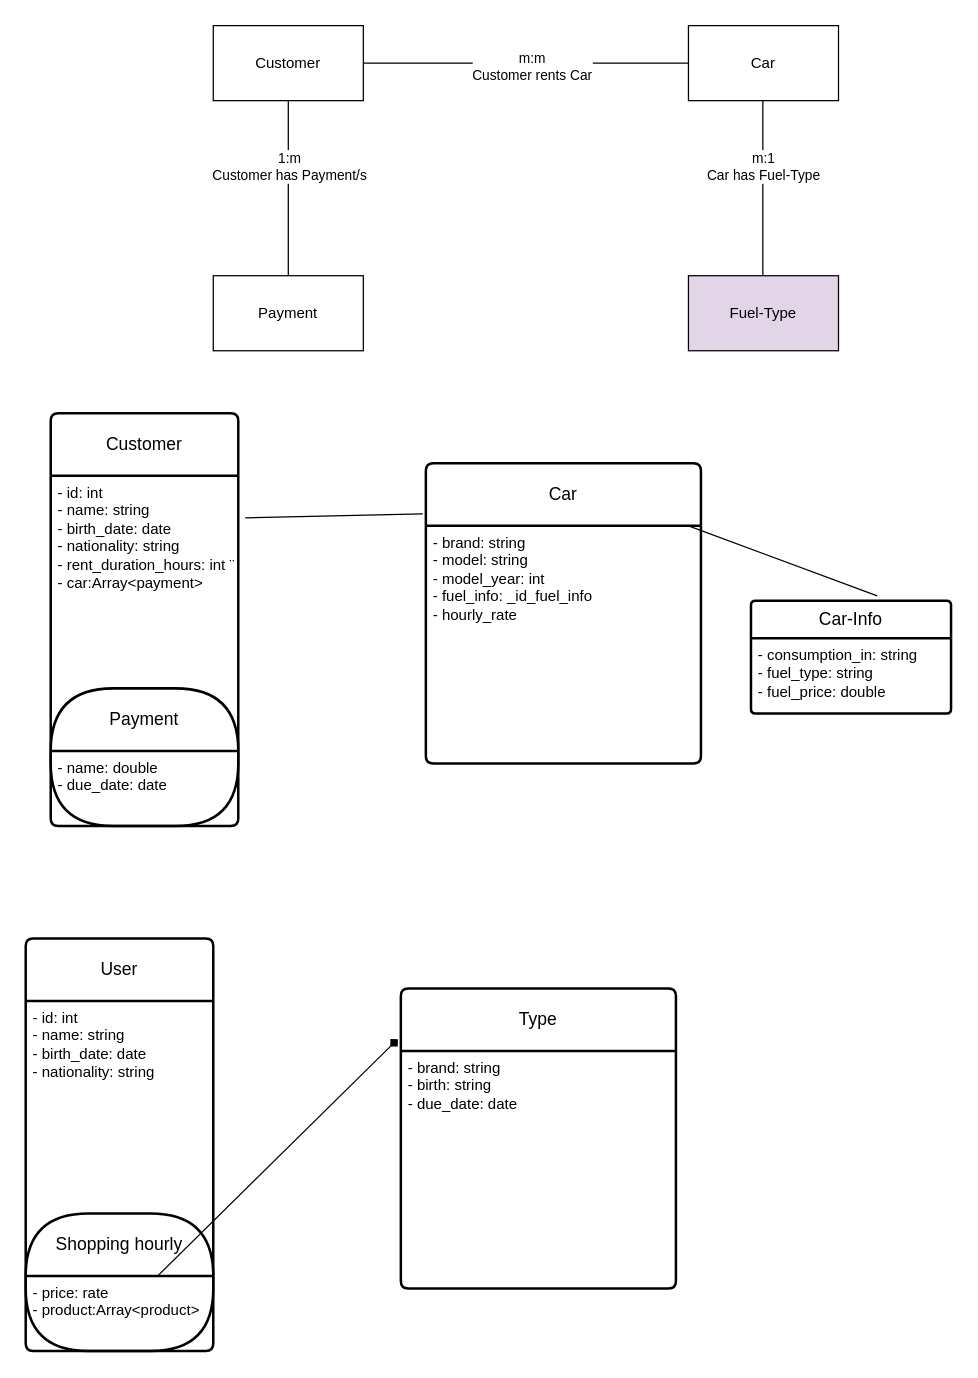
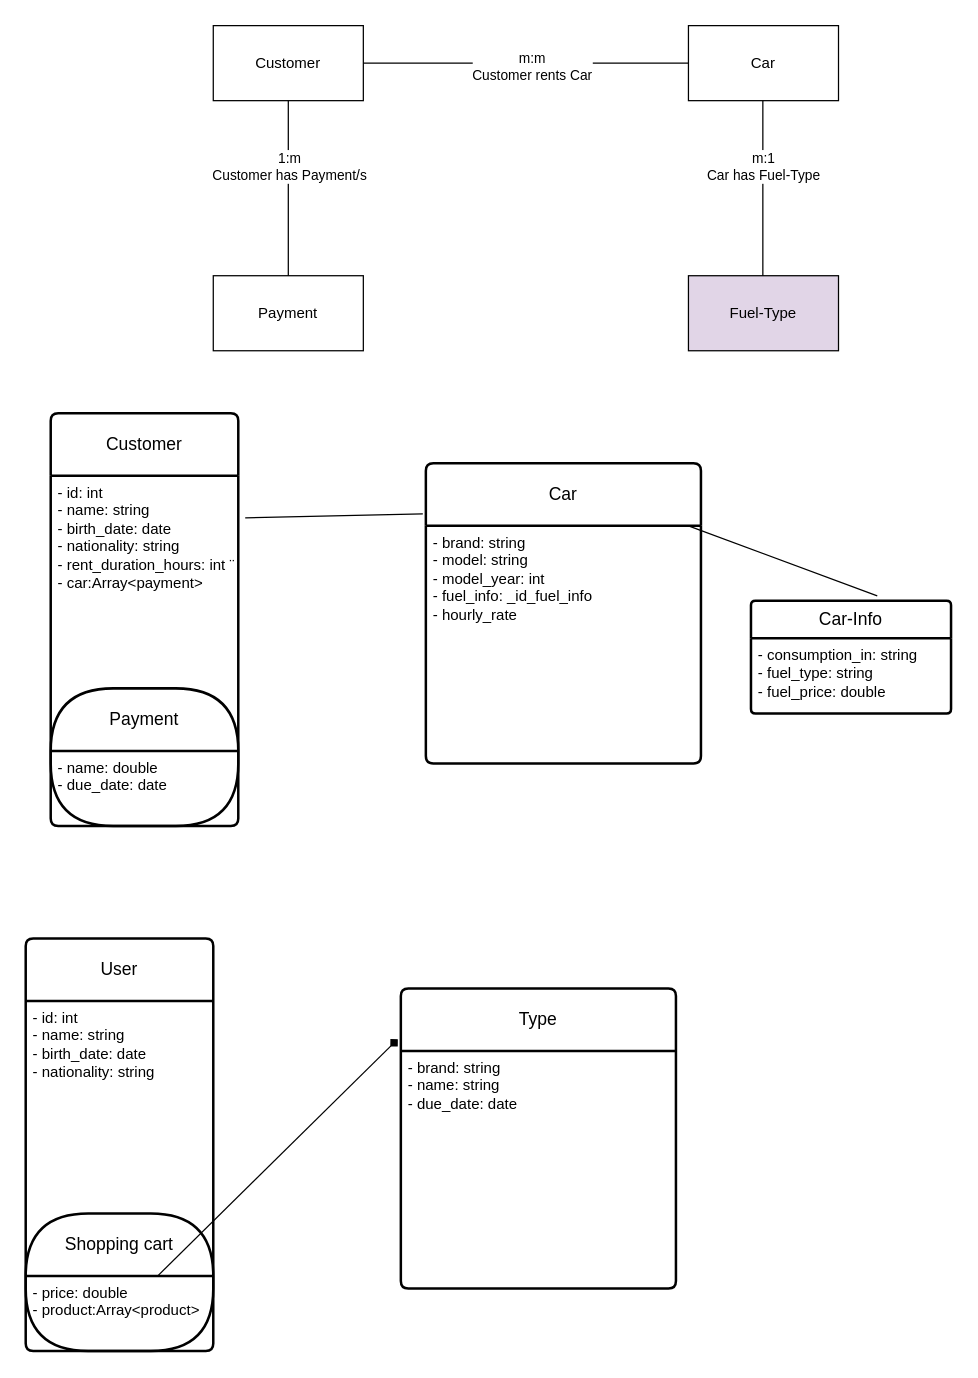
(469, 1086) -> (469, 1086)
(119, 1244) -> (119, 1244)
(130, 1302) -> (130, 1302)
